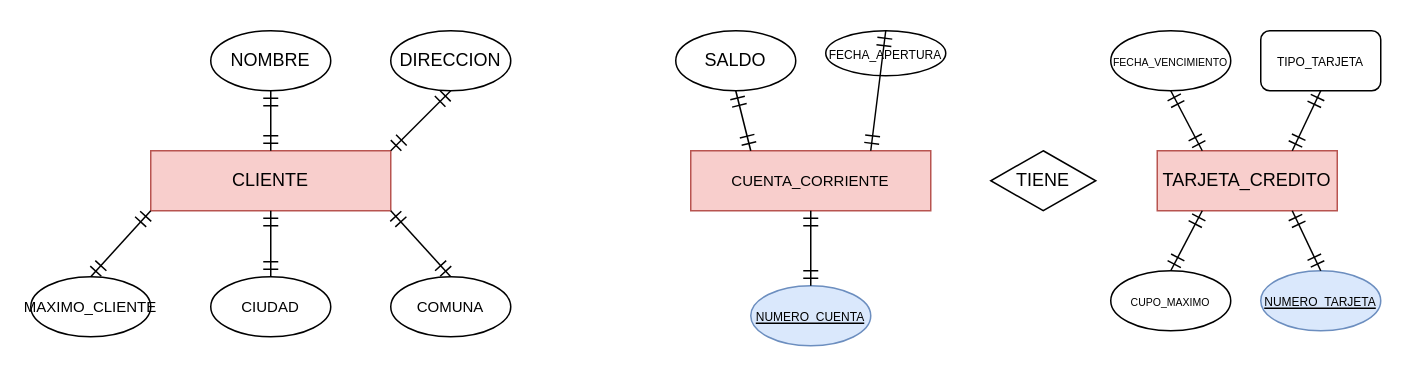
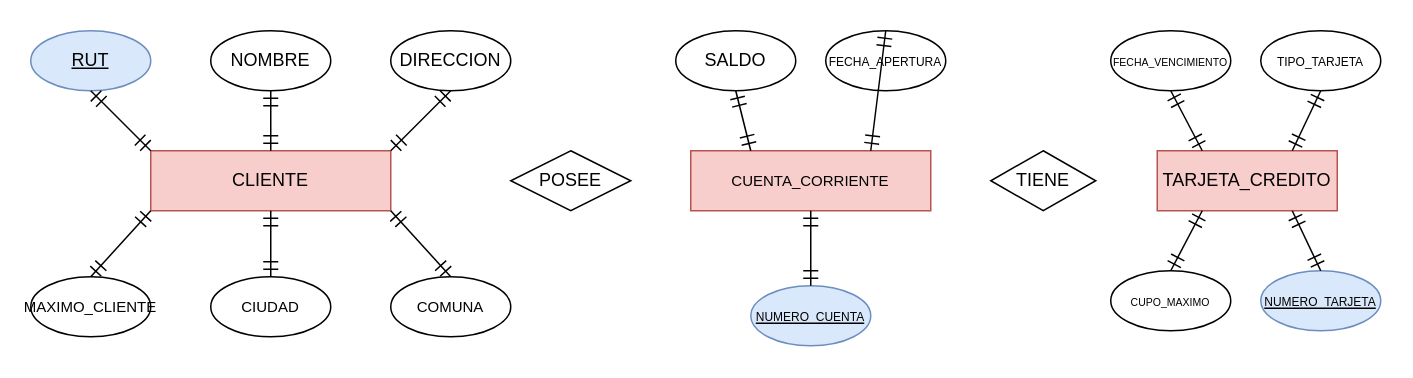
(886, 53) -> (886, 61)
none -> (91, 61)
(1321, 61) -> (1321, 61)
none -> (121, 121)
none -> (571, 181)
